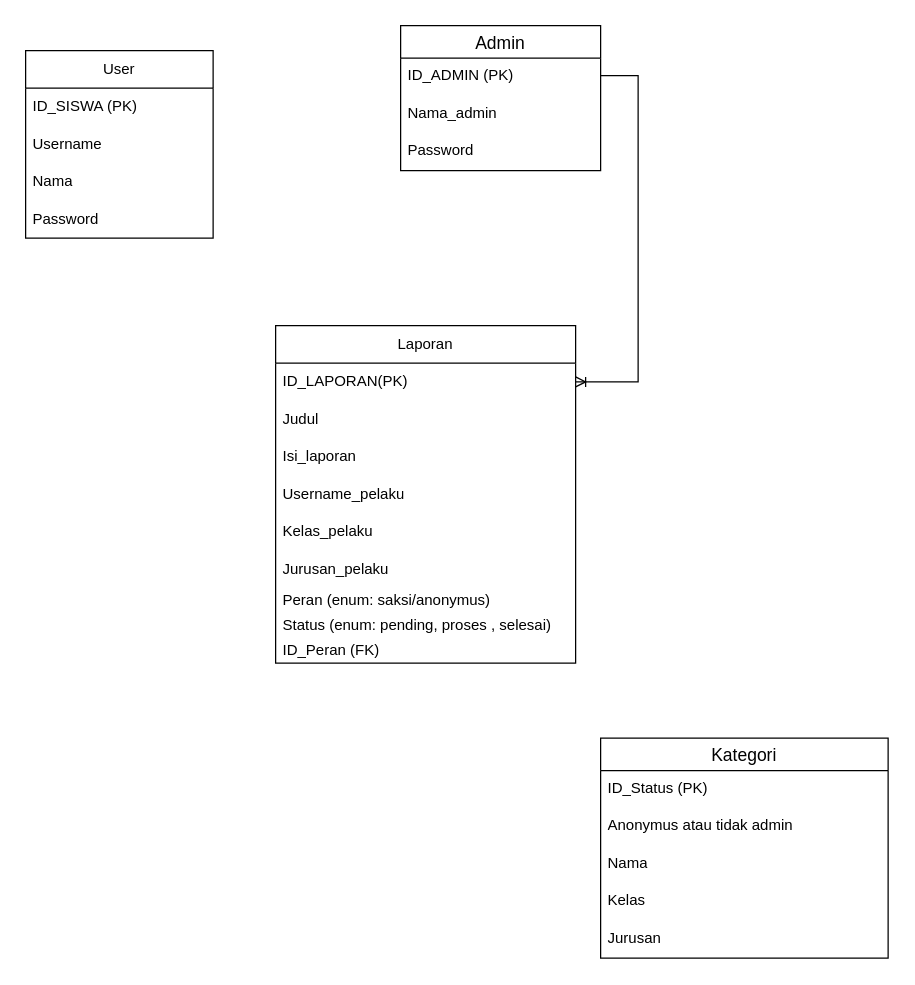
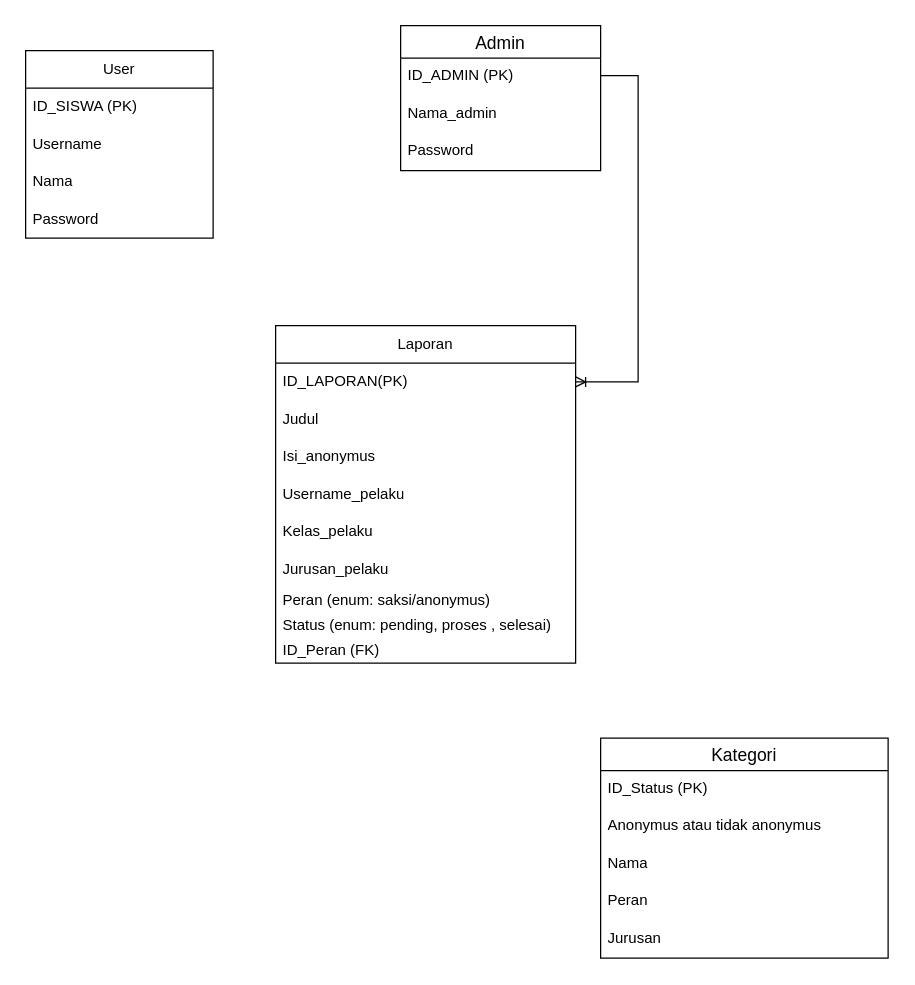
(325, 457) -> (332, 457)
(703, 826) -> (718, 826)
(627, 901) -> (629, 901)
